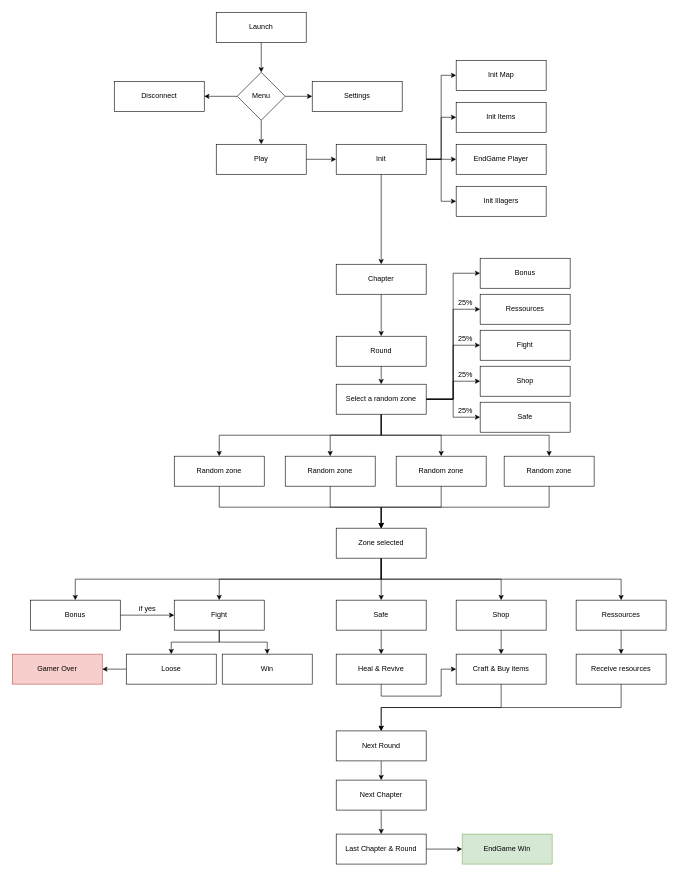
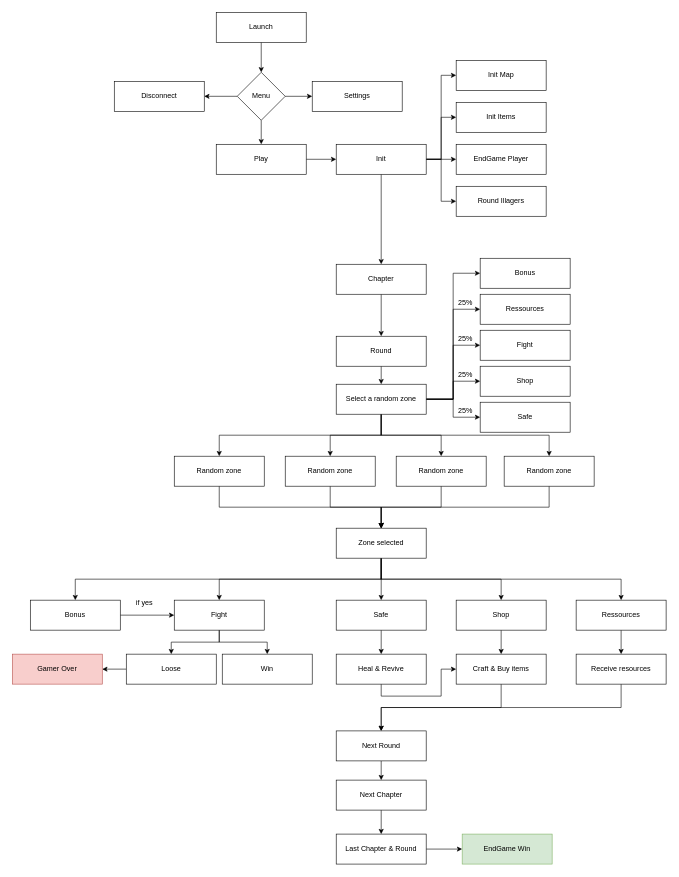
(501, 201) -> (501, 201)
(147, 609) -> (144, 603)
